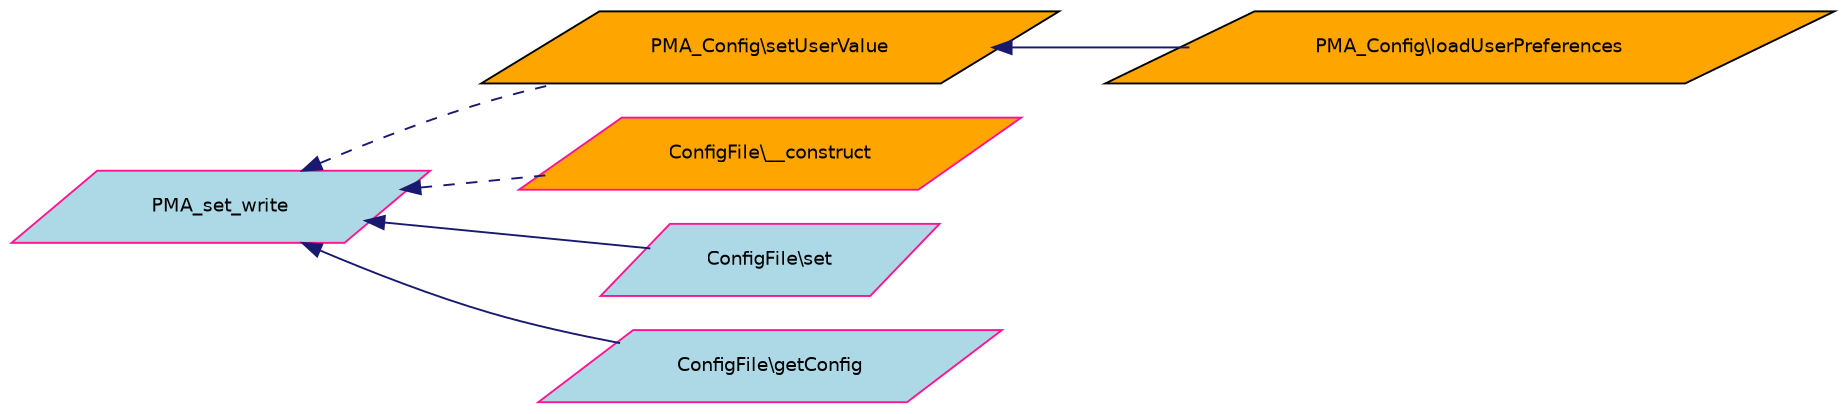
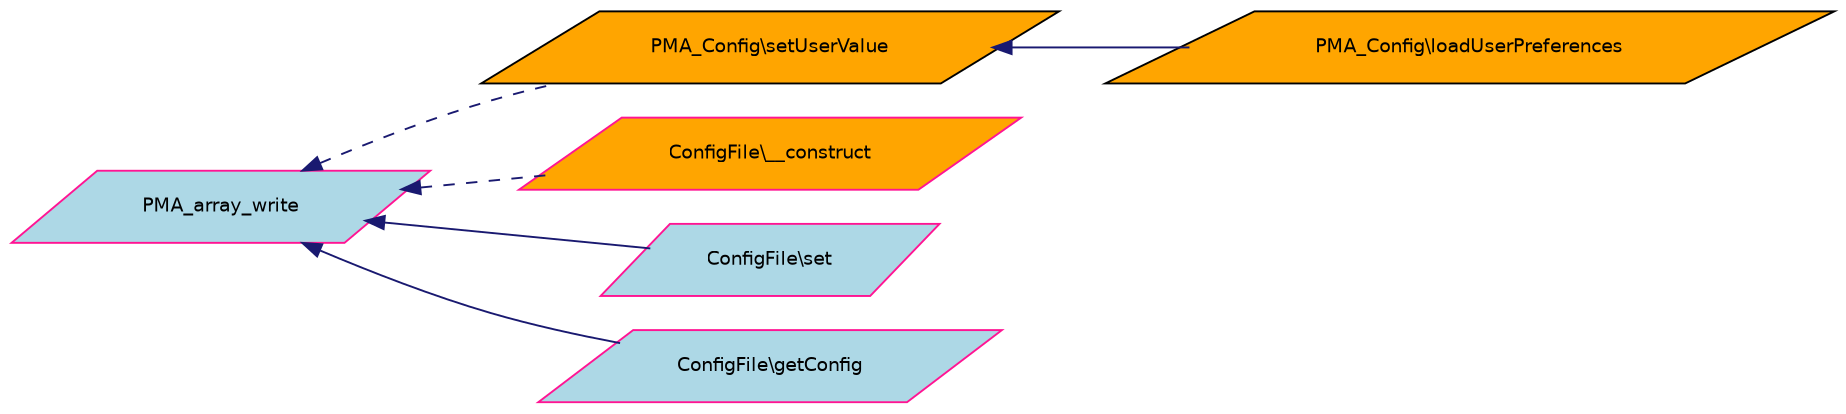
(221, 207) -> (221, 207)
